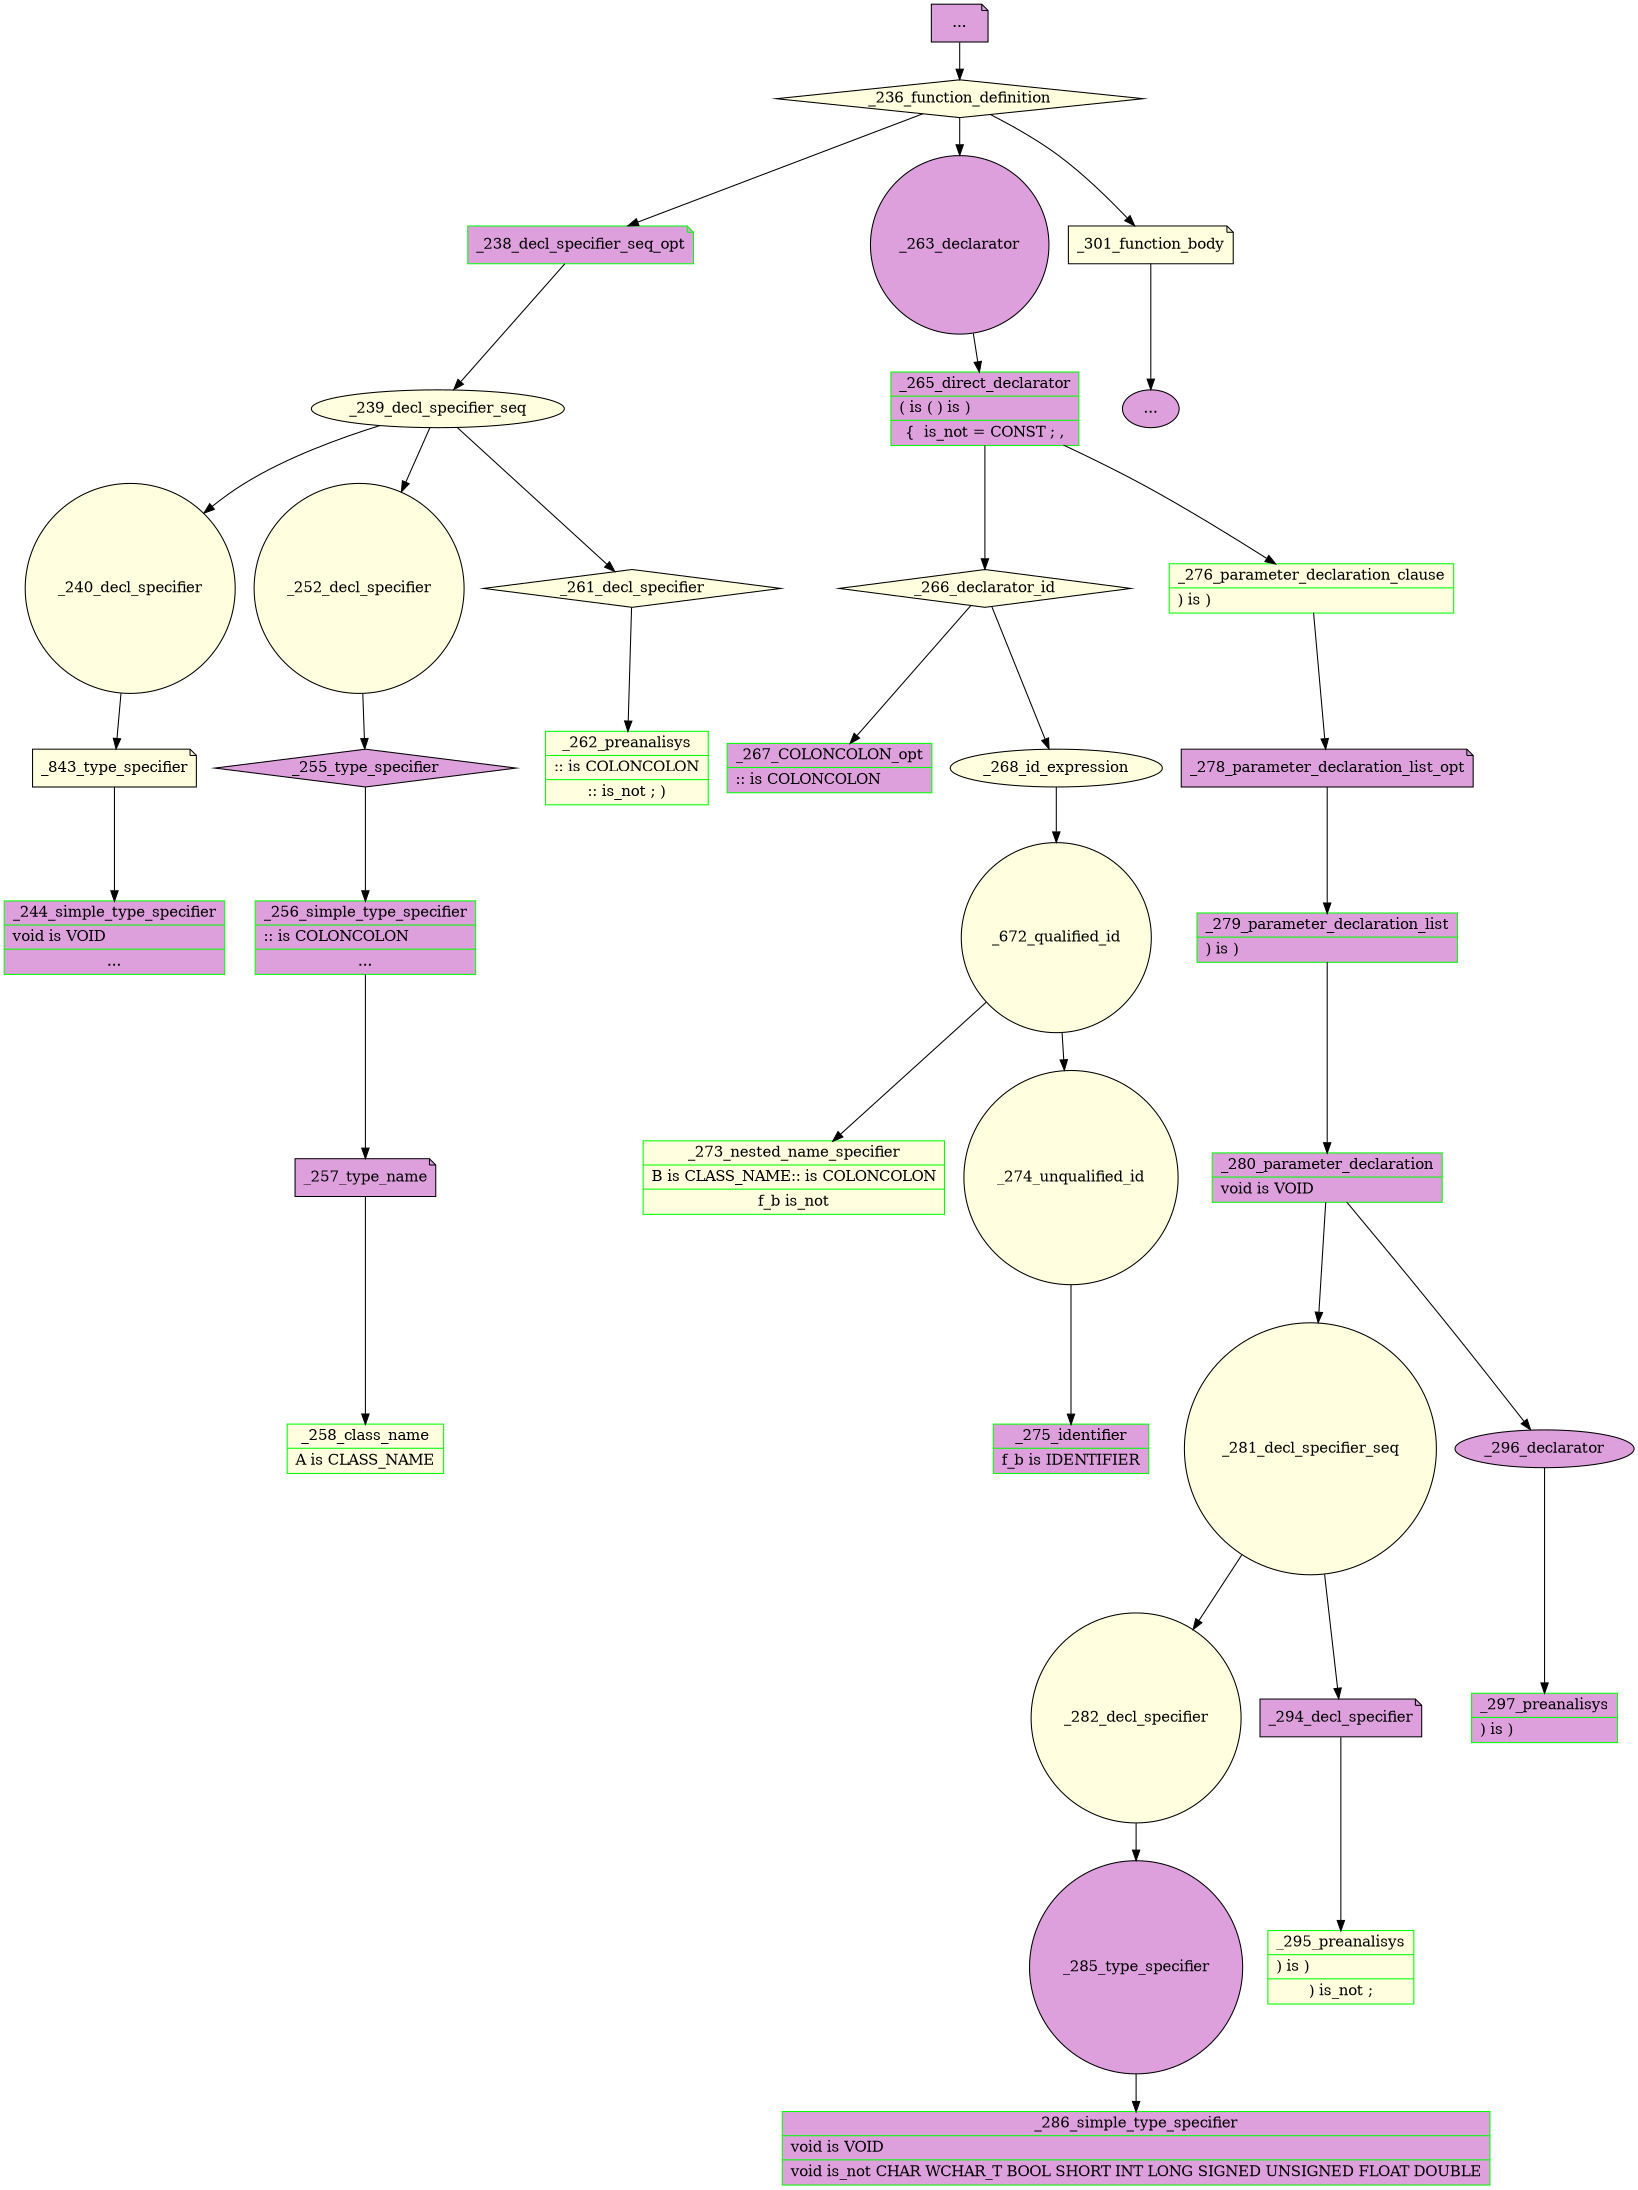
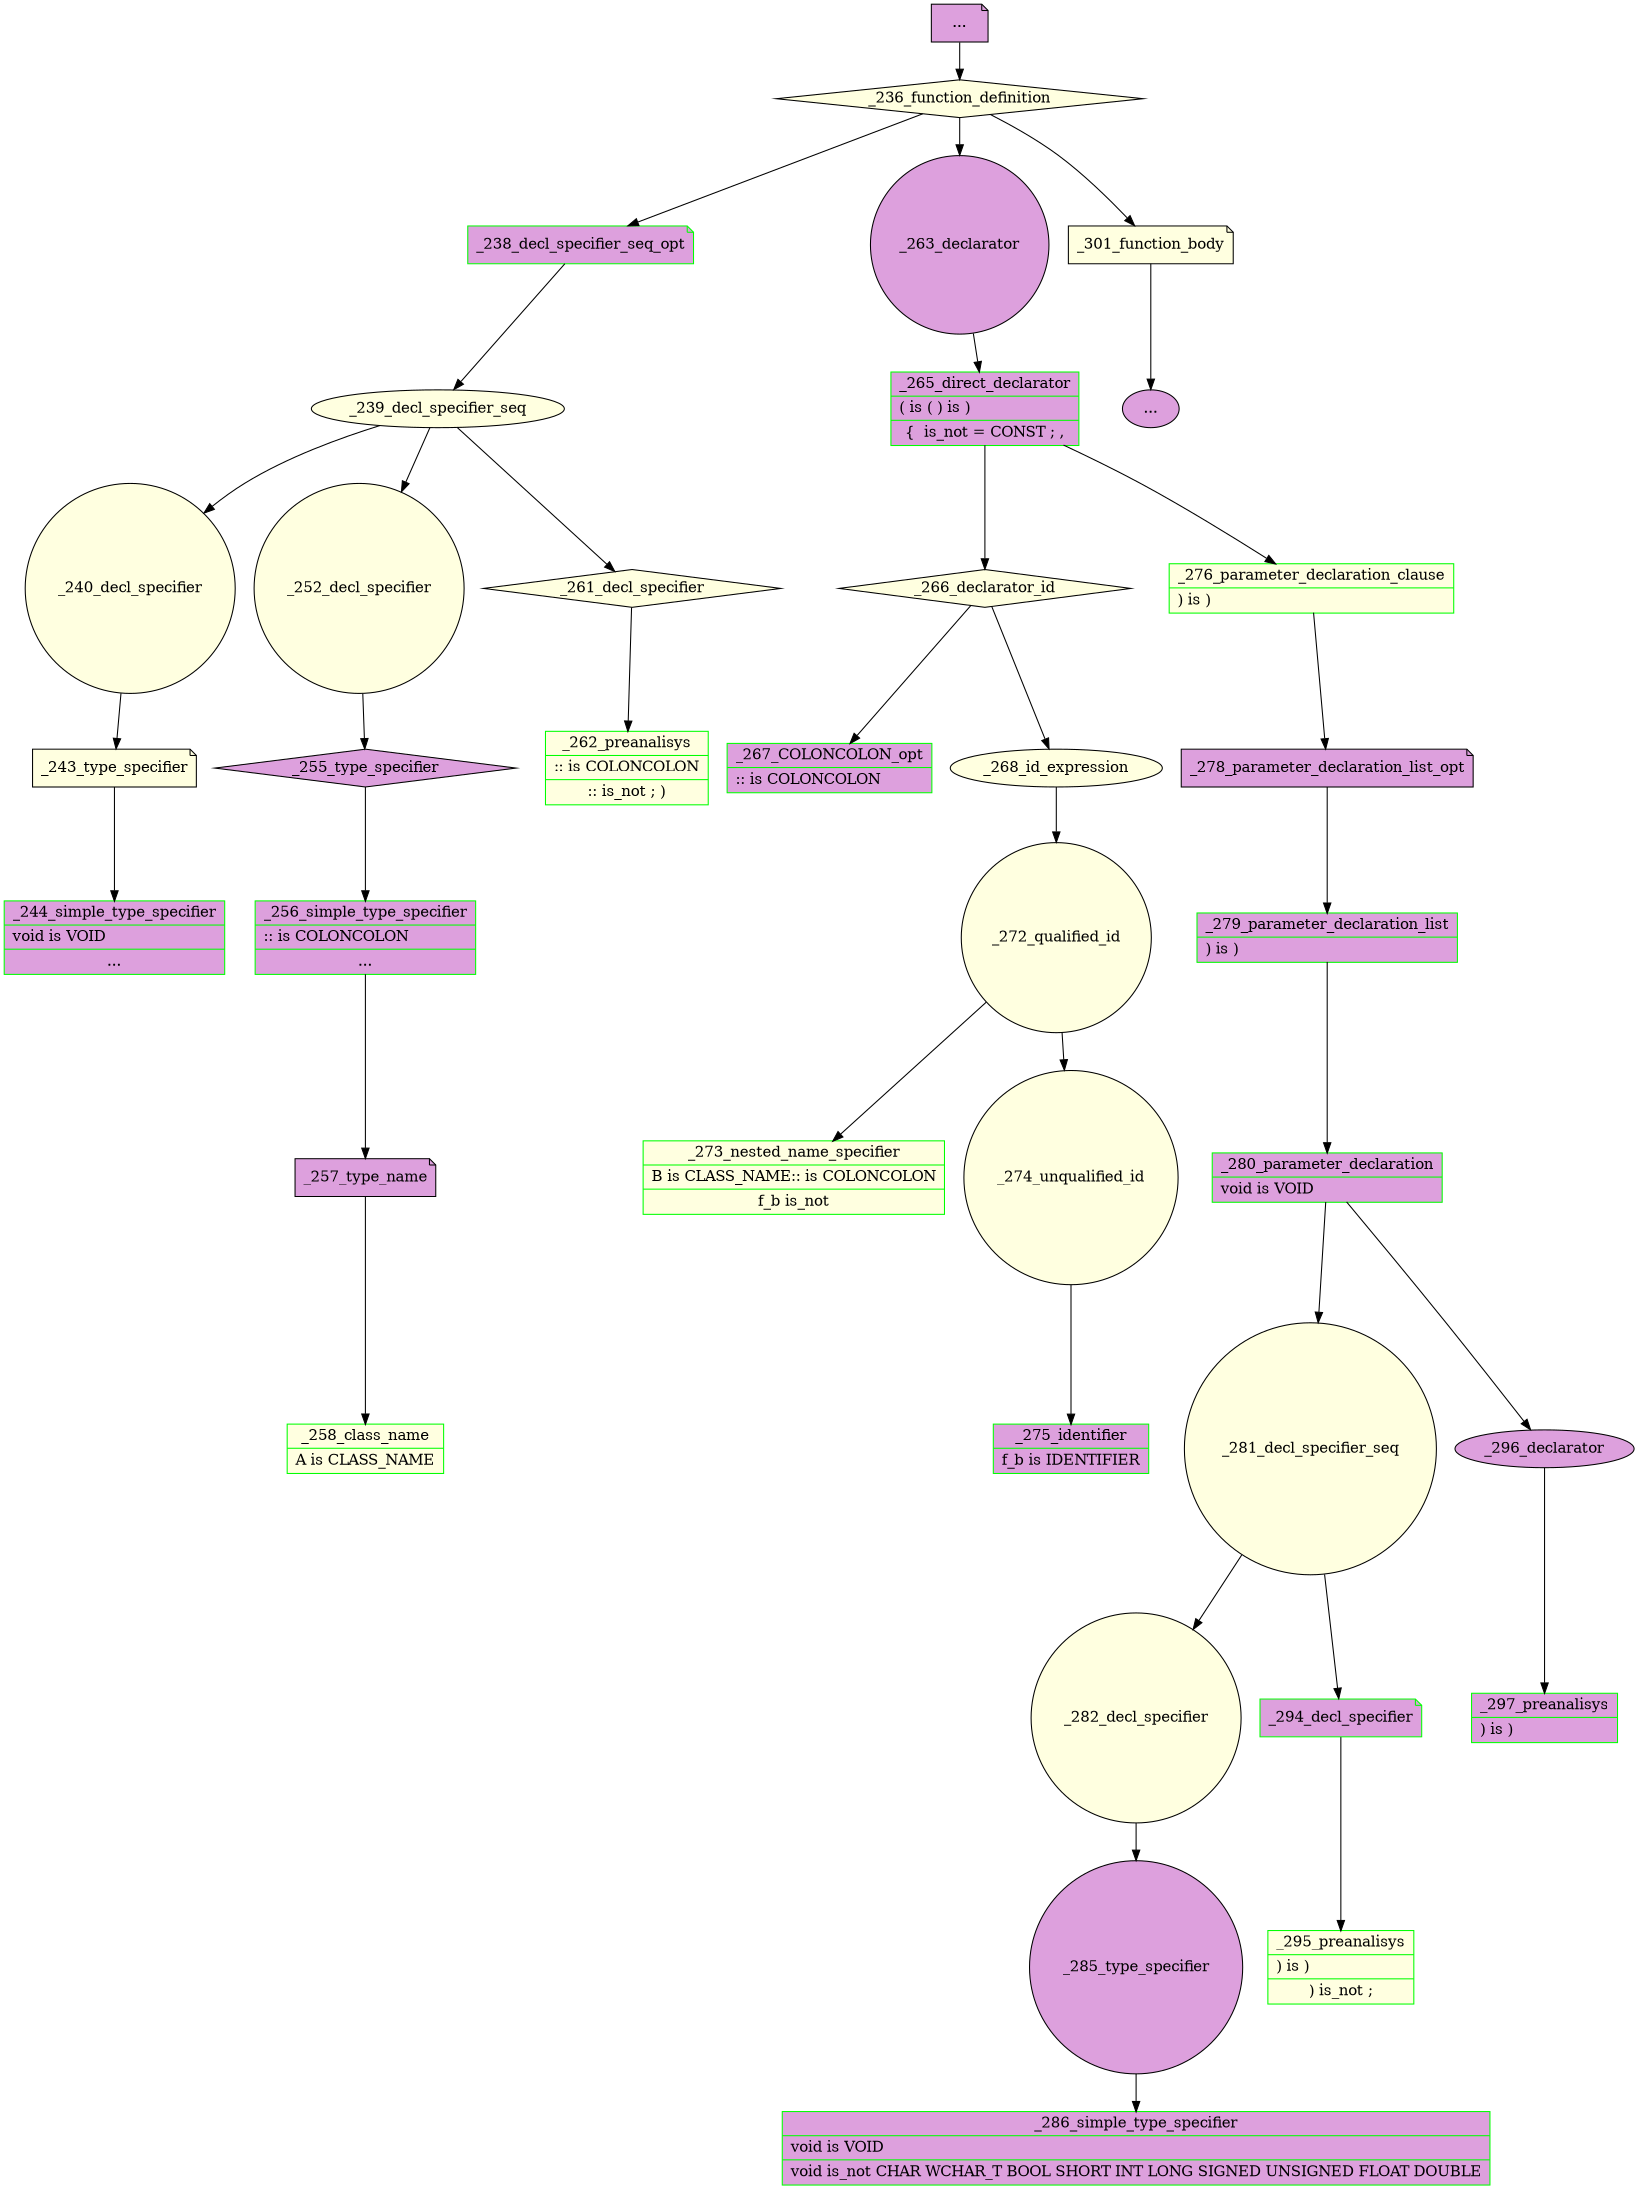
(114, 768) -> (114, 768)
(1056, 938) -> (1056, 938)
(1341, 1718) -> (1341, 1718)
